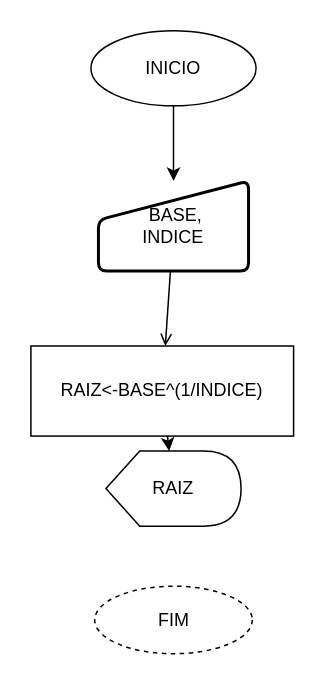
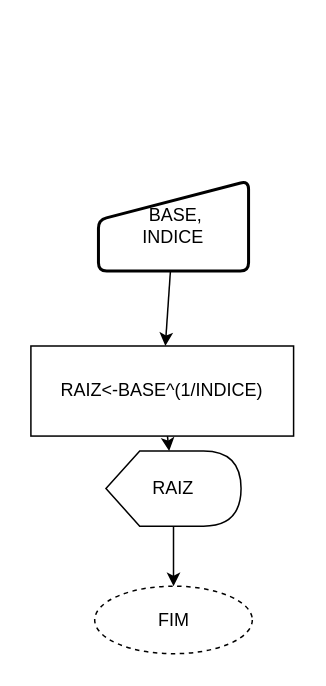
(173, 68) -> none
(173, 138) -> none
(166, 337) -> (166, 334)
none -> (173, 551)
